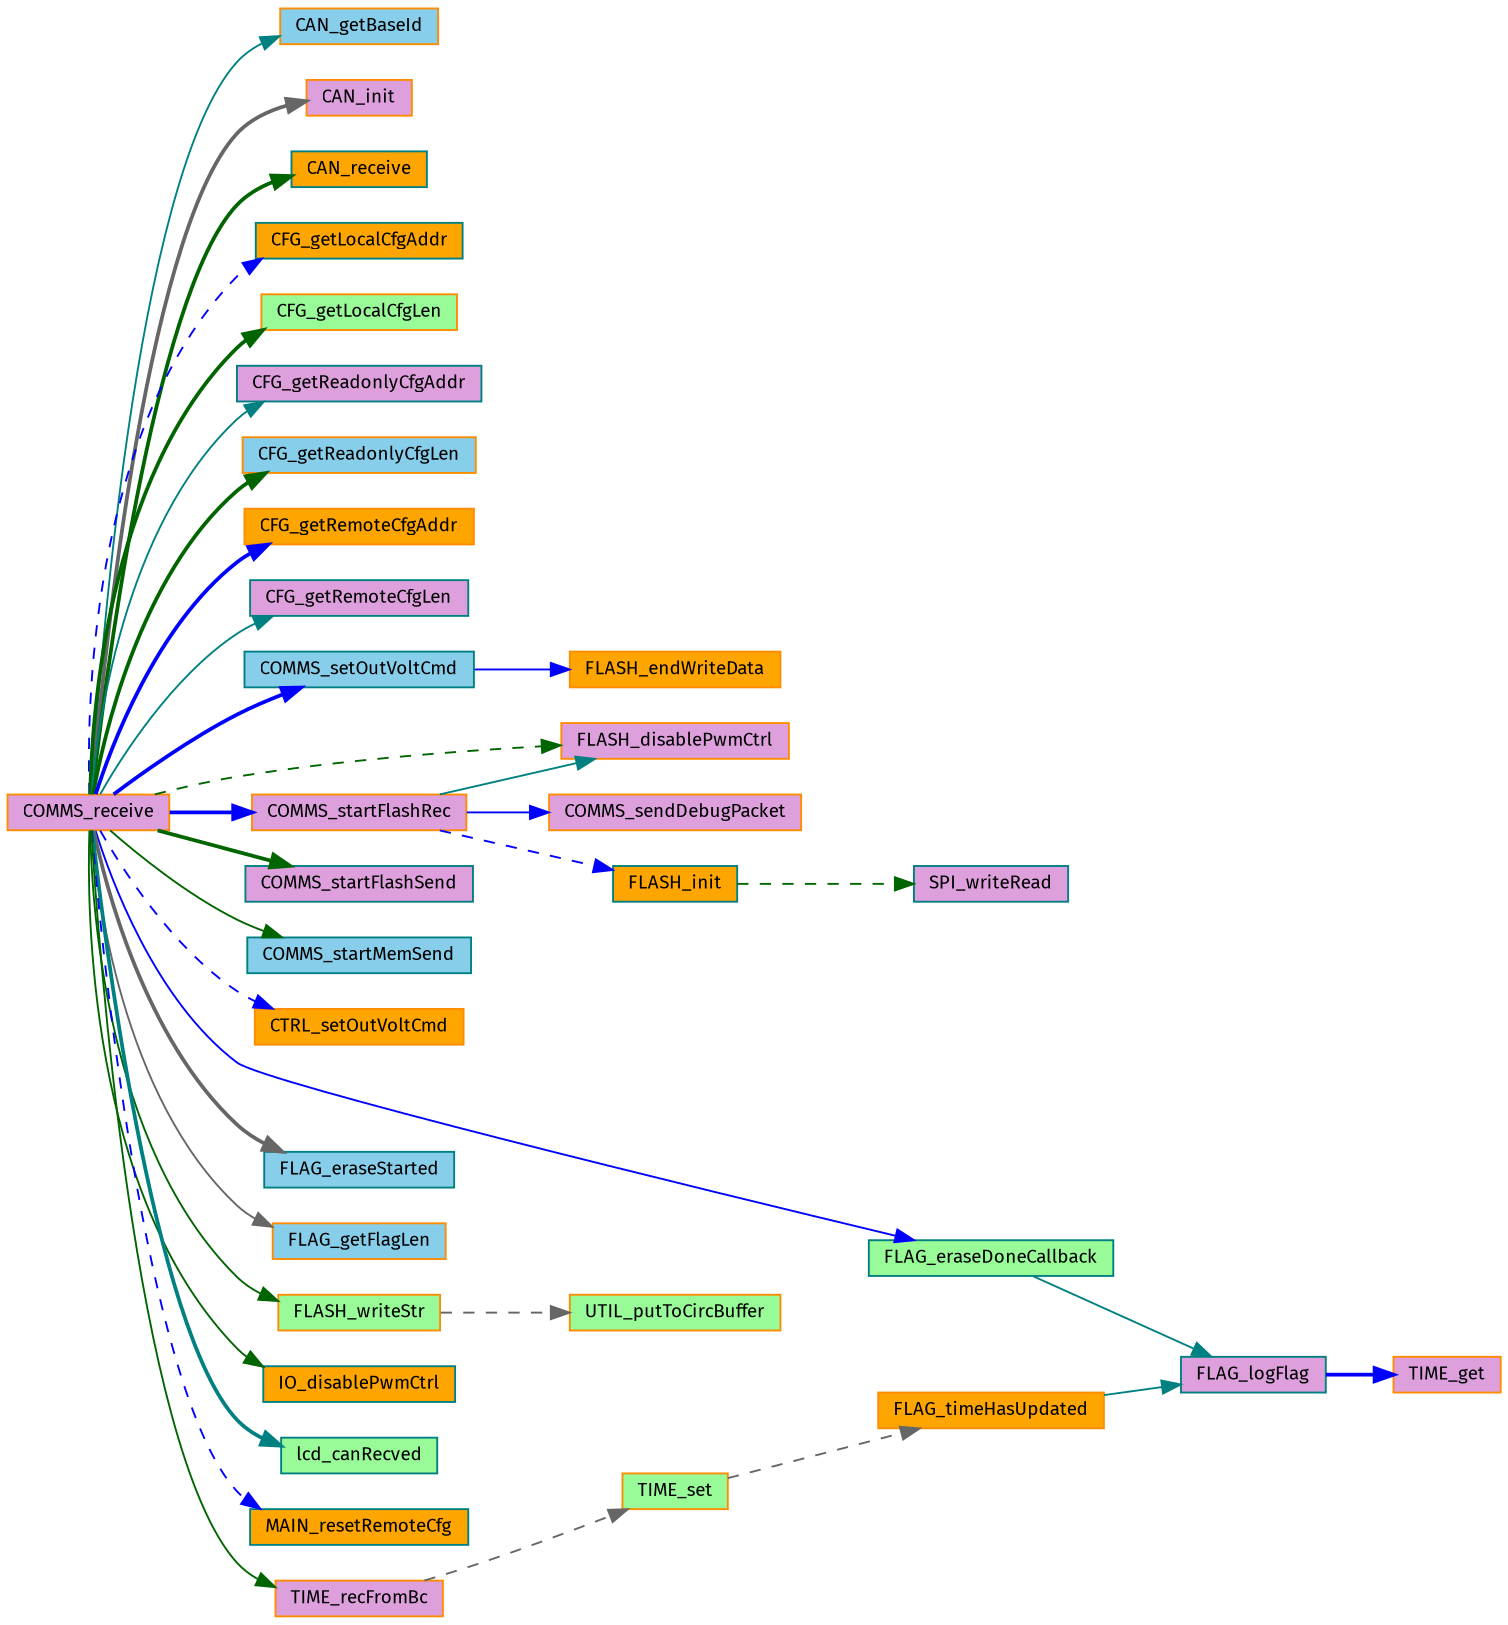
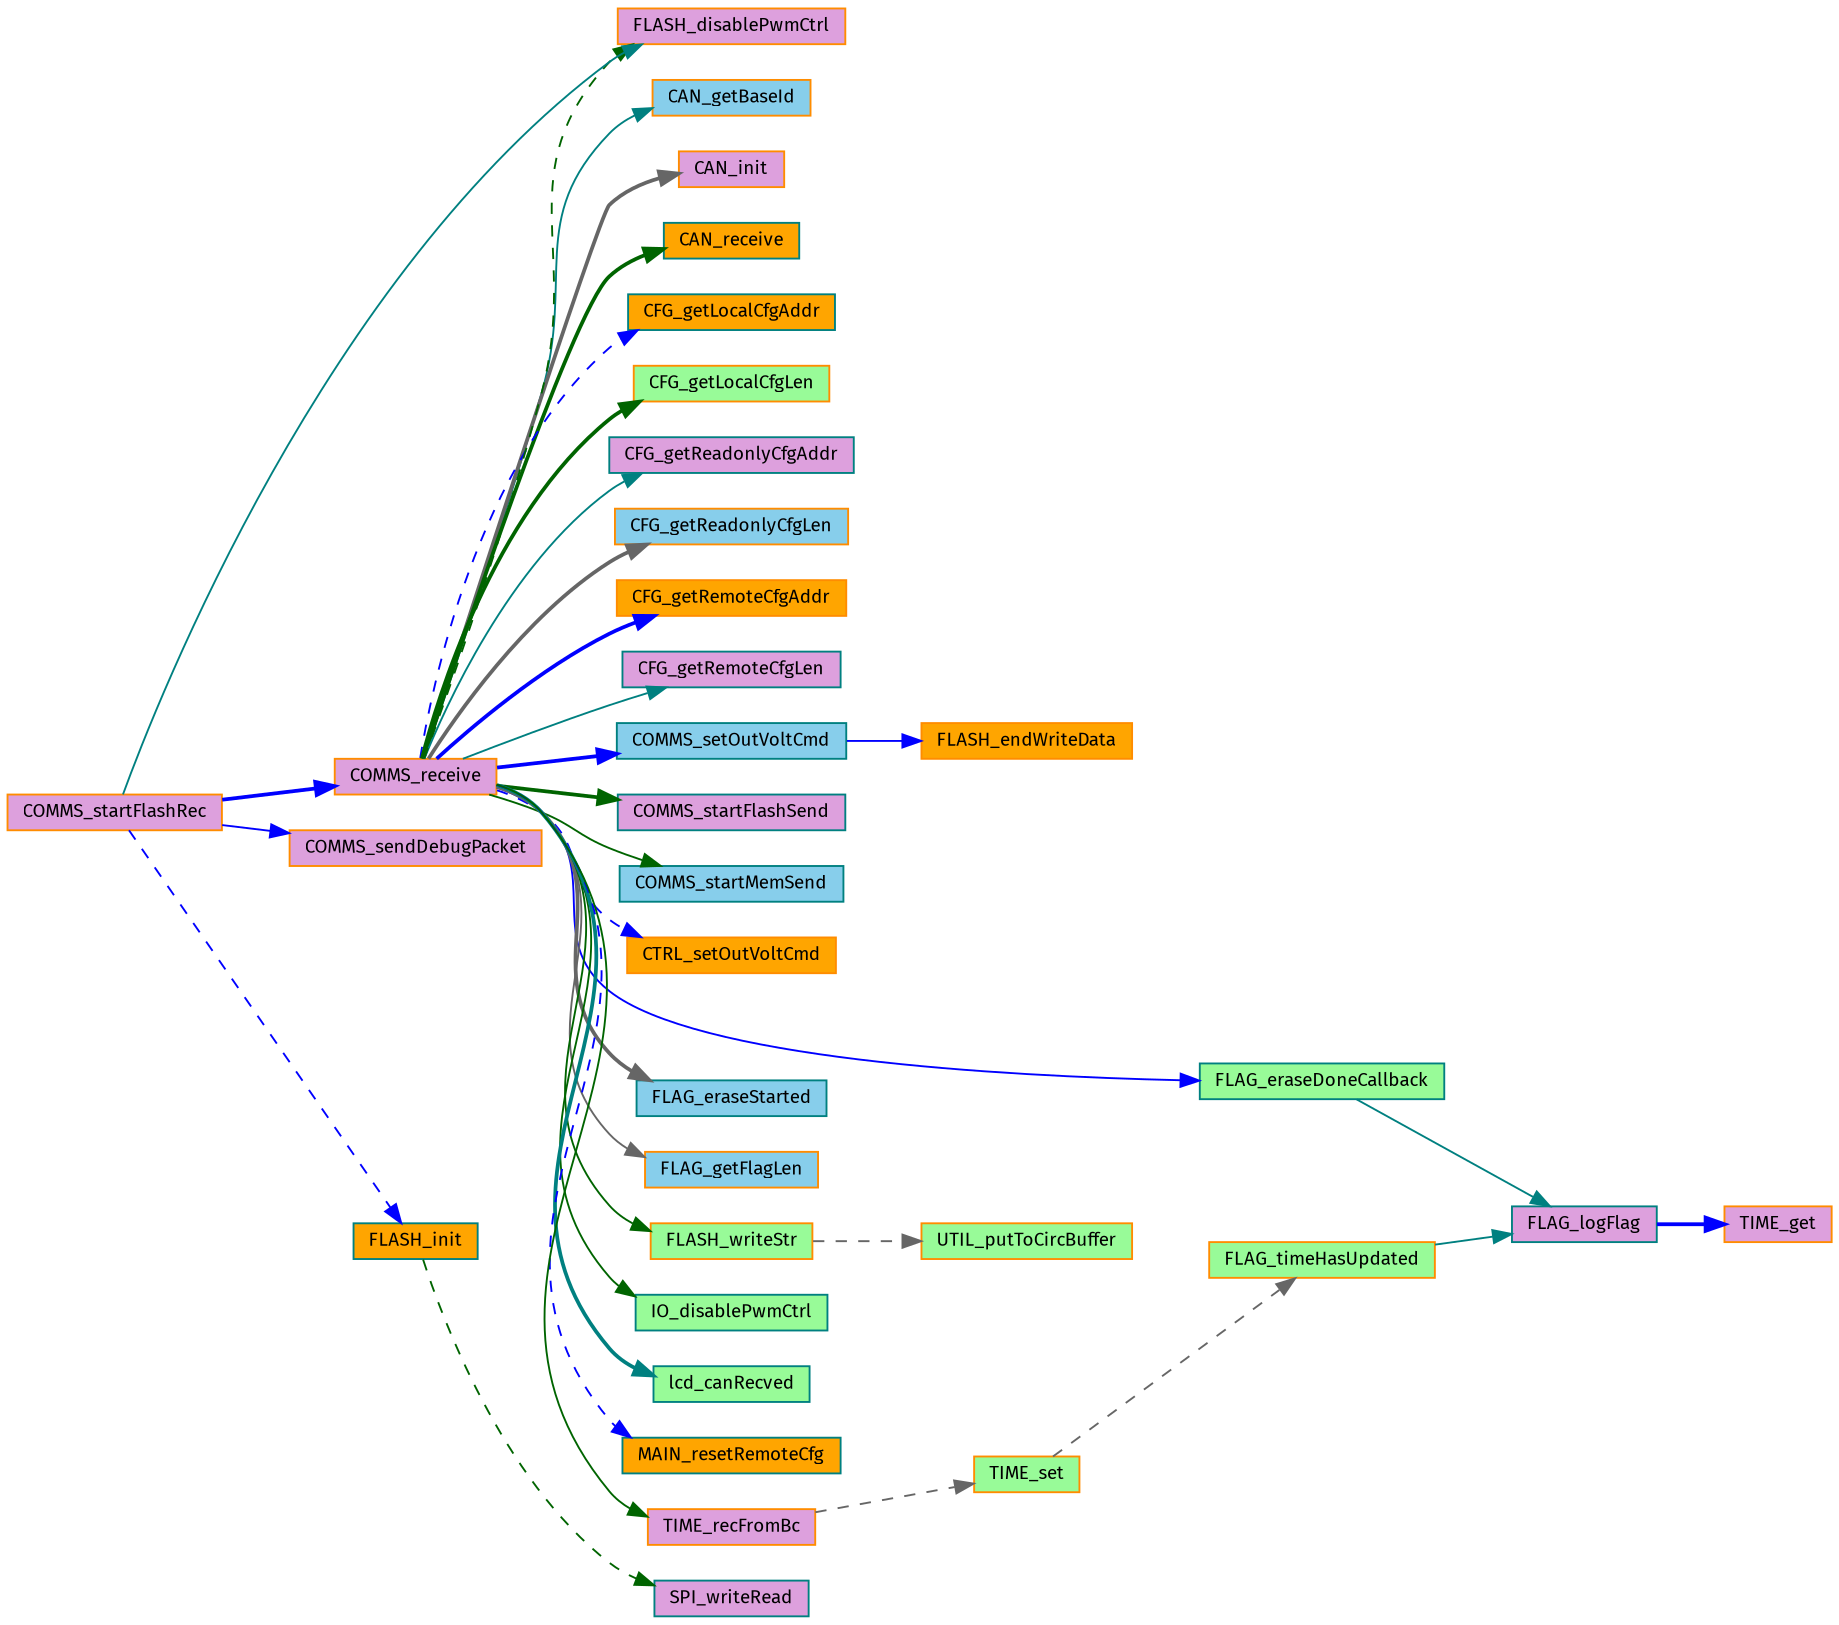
(145, 624) -> (517, 643)
(201, 812) -> (269, 794)
(359, 1384) -> (732, 1313)
(991, 1410) -> (1322, 1260)
